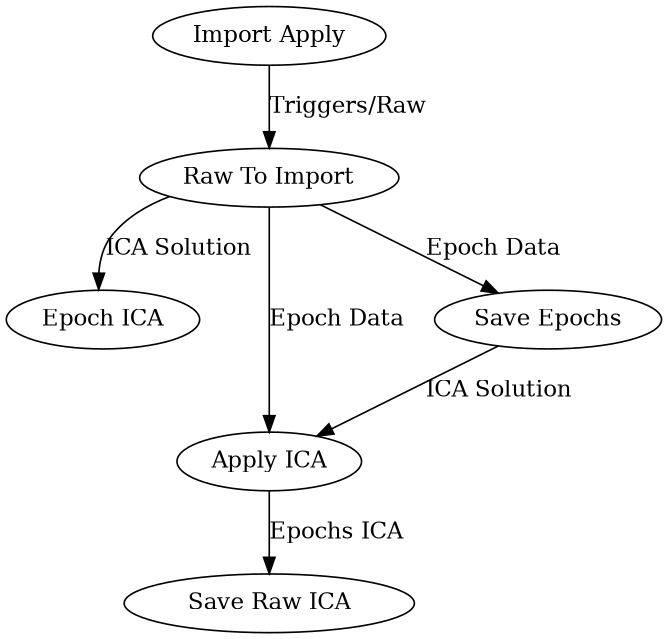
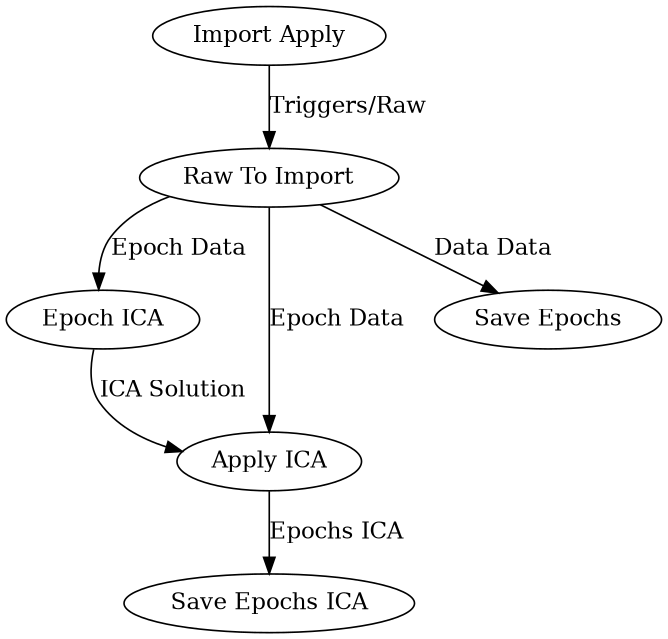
(179, 249) -> (179, 249)
(493, 249) -> (493, 249)
(415, 387) -> (108, 413)
(269, 603) -> (269, 603)
